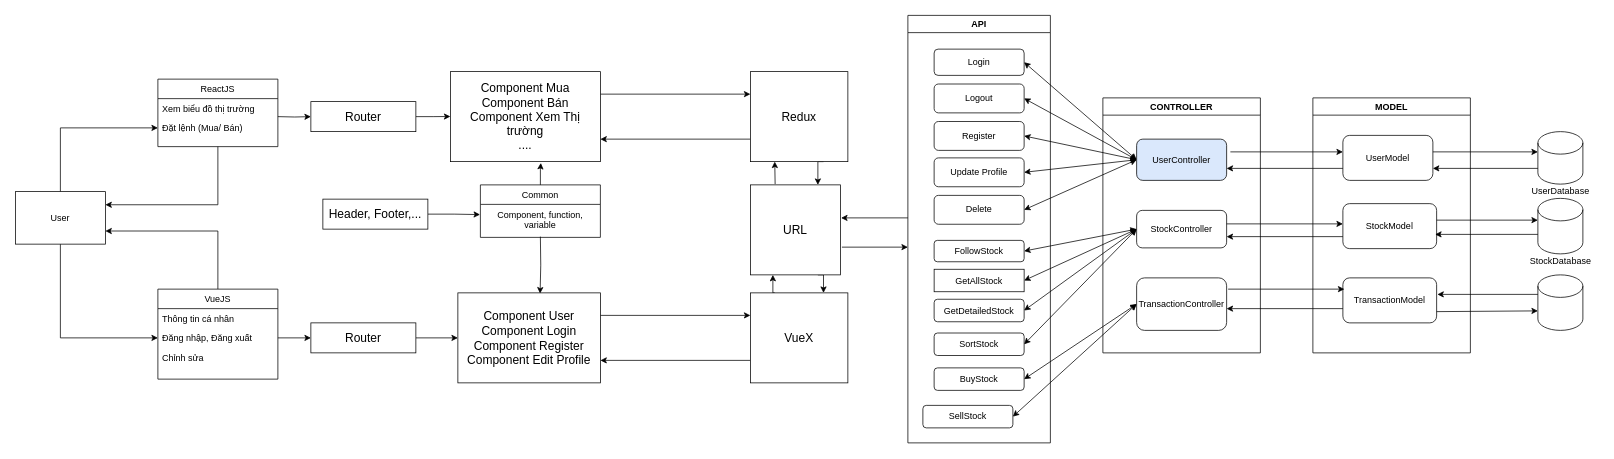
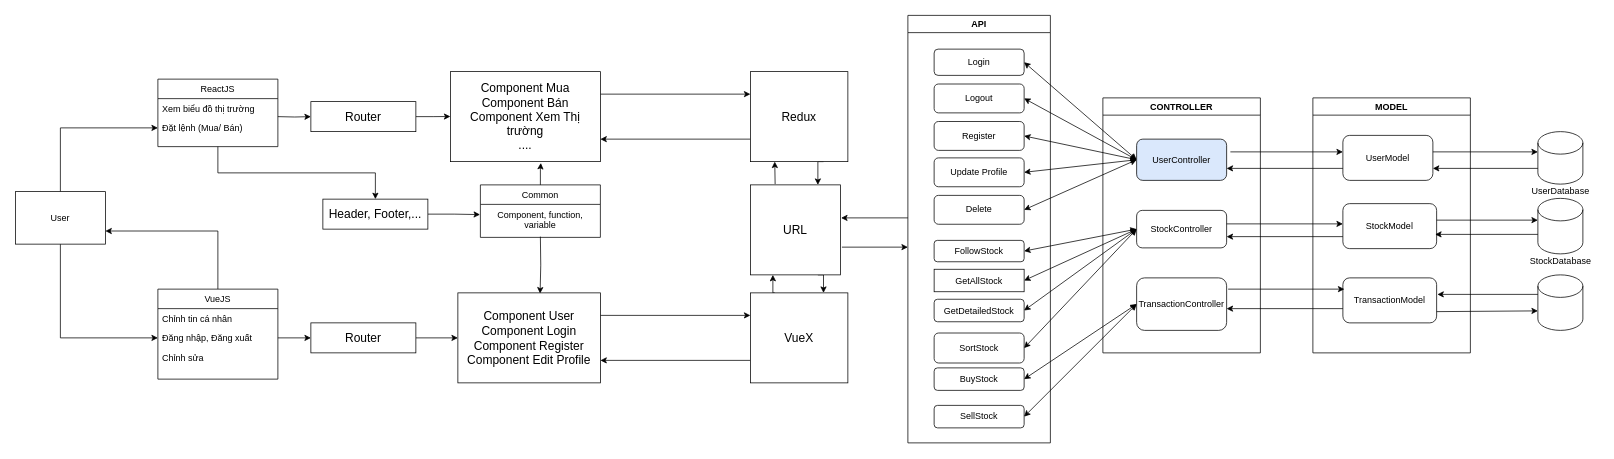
(166, 205) -> (375, 182)
(200, 319) -> (200, 319)
(979, 344) -> (979, 348)
(968, 417) -> (979, 417)
